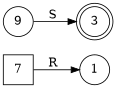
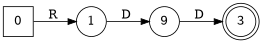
(55, 15) -> (201, 15)
none -> (124, 22)
(18, 70) -> (18, 22)
